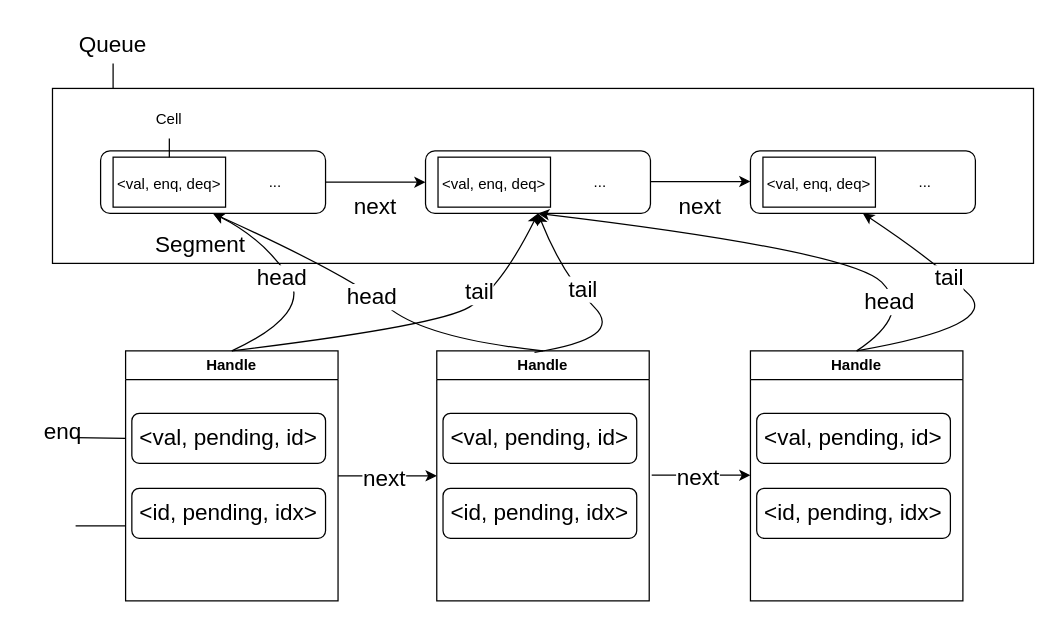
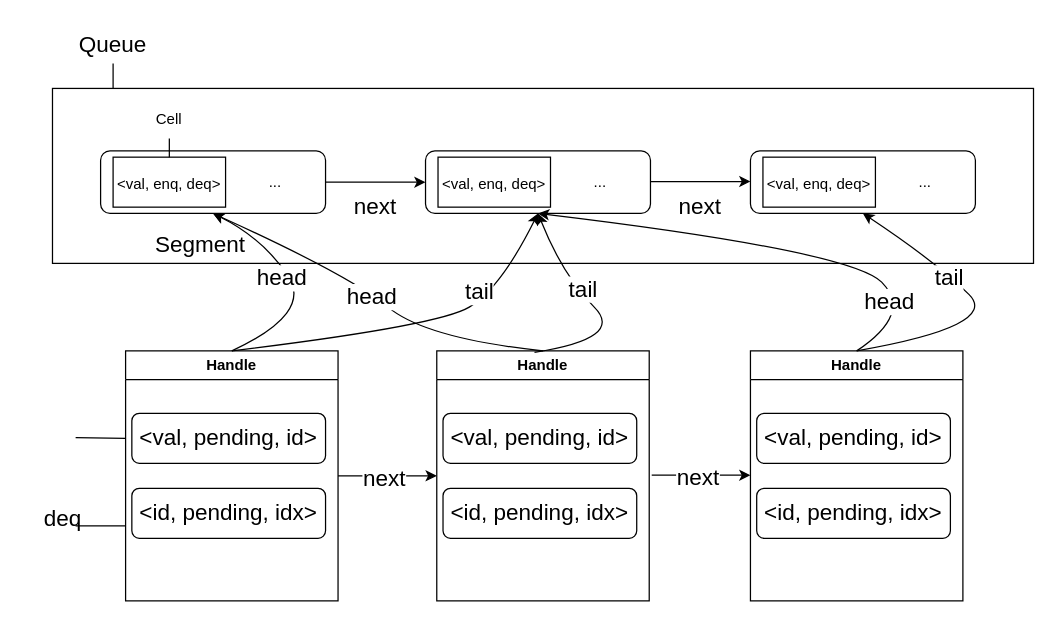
(63, 432) -> none
none -> (63, 519)
